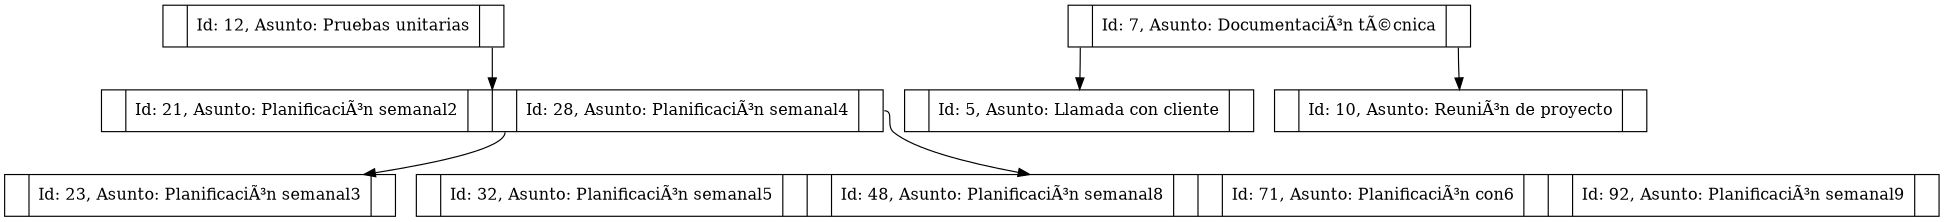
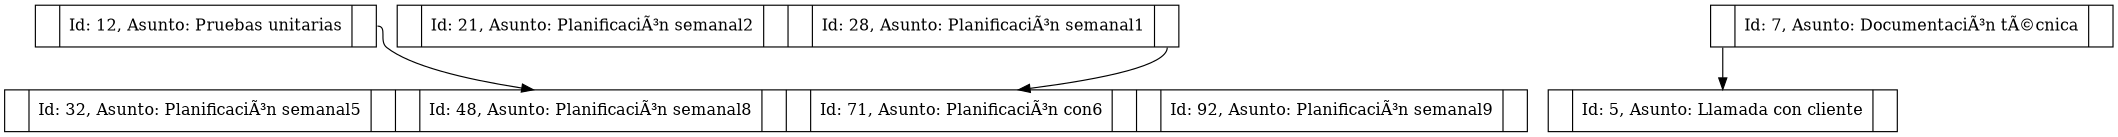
(492, 63) -> (440, 71)
(688, 110) -> (983, 26)
(1461, 111) -> none
(200, 195) -> none
